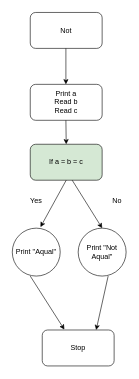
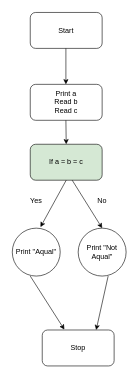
(66, 30) -> (66, 30)
(117, 201) -> (102, 201)
